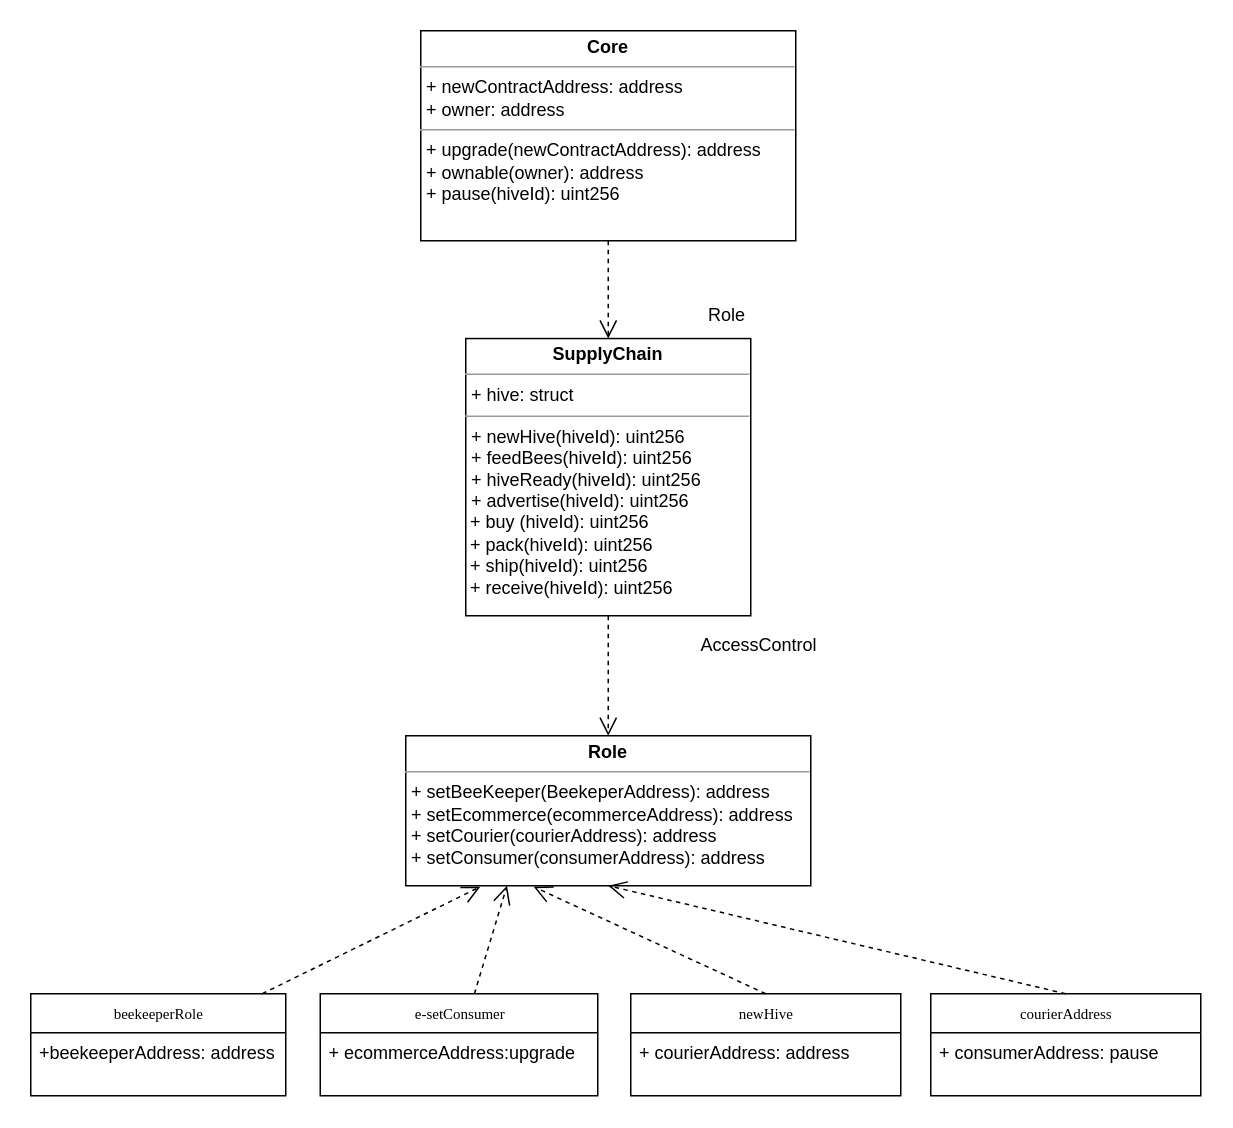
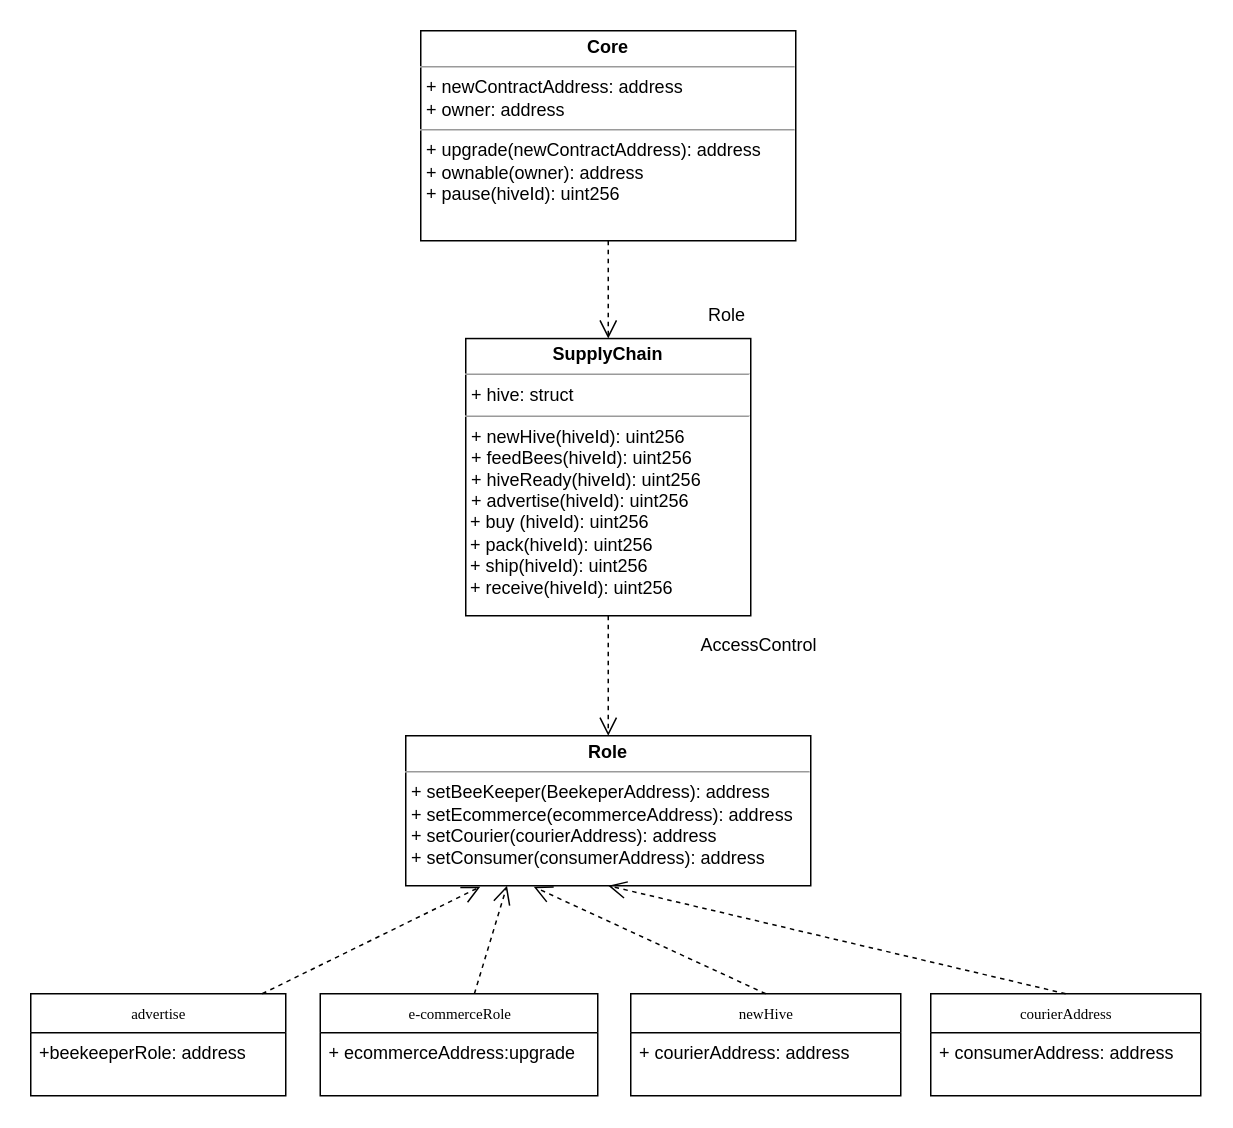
(159, 1013) -> (159, 1013)
(461, 1013) -> (461, 1013)
(1054, 1054) -> (1064, 1054)
(160, 1065) -> (149, 1054)
